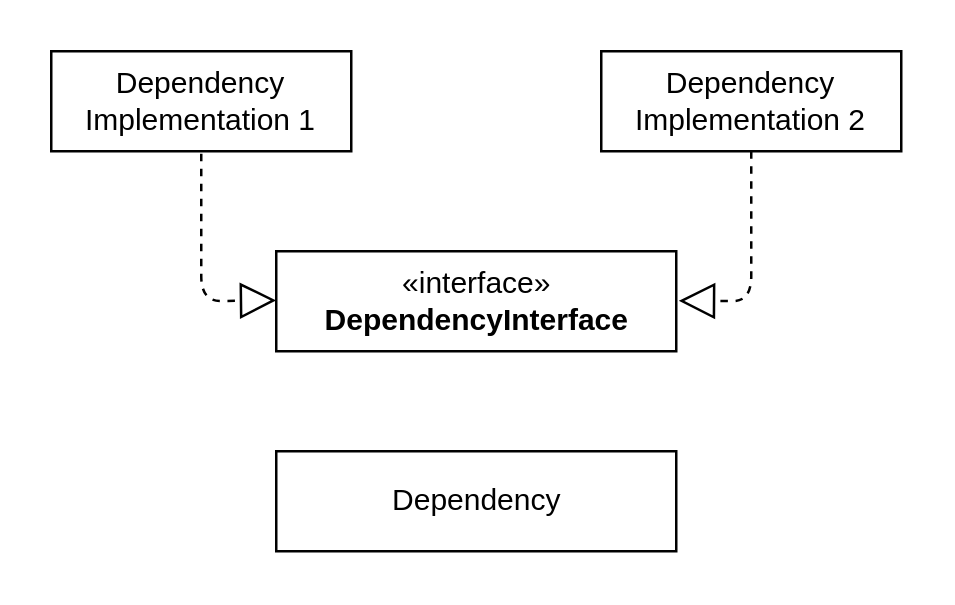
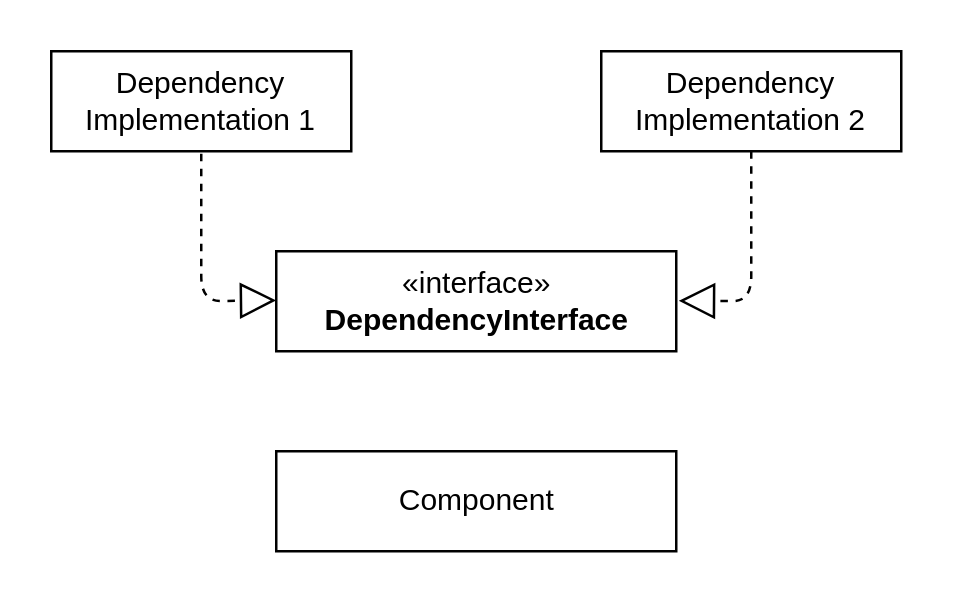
(478, 501) -> (478, 501)
